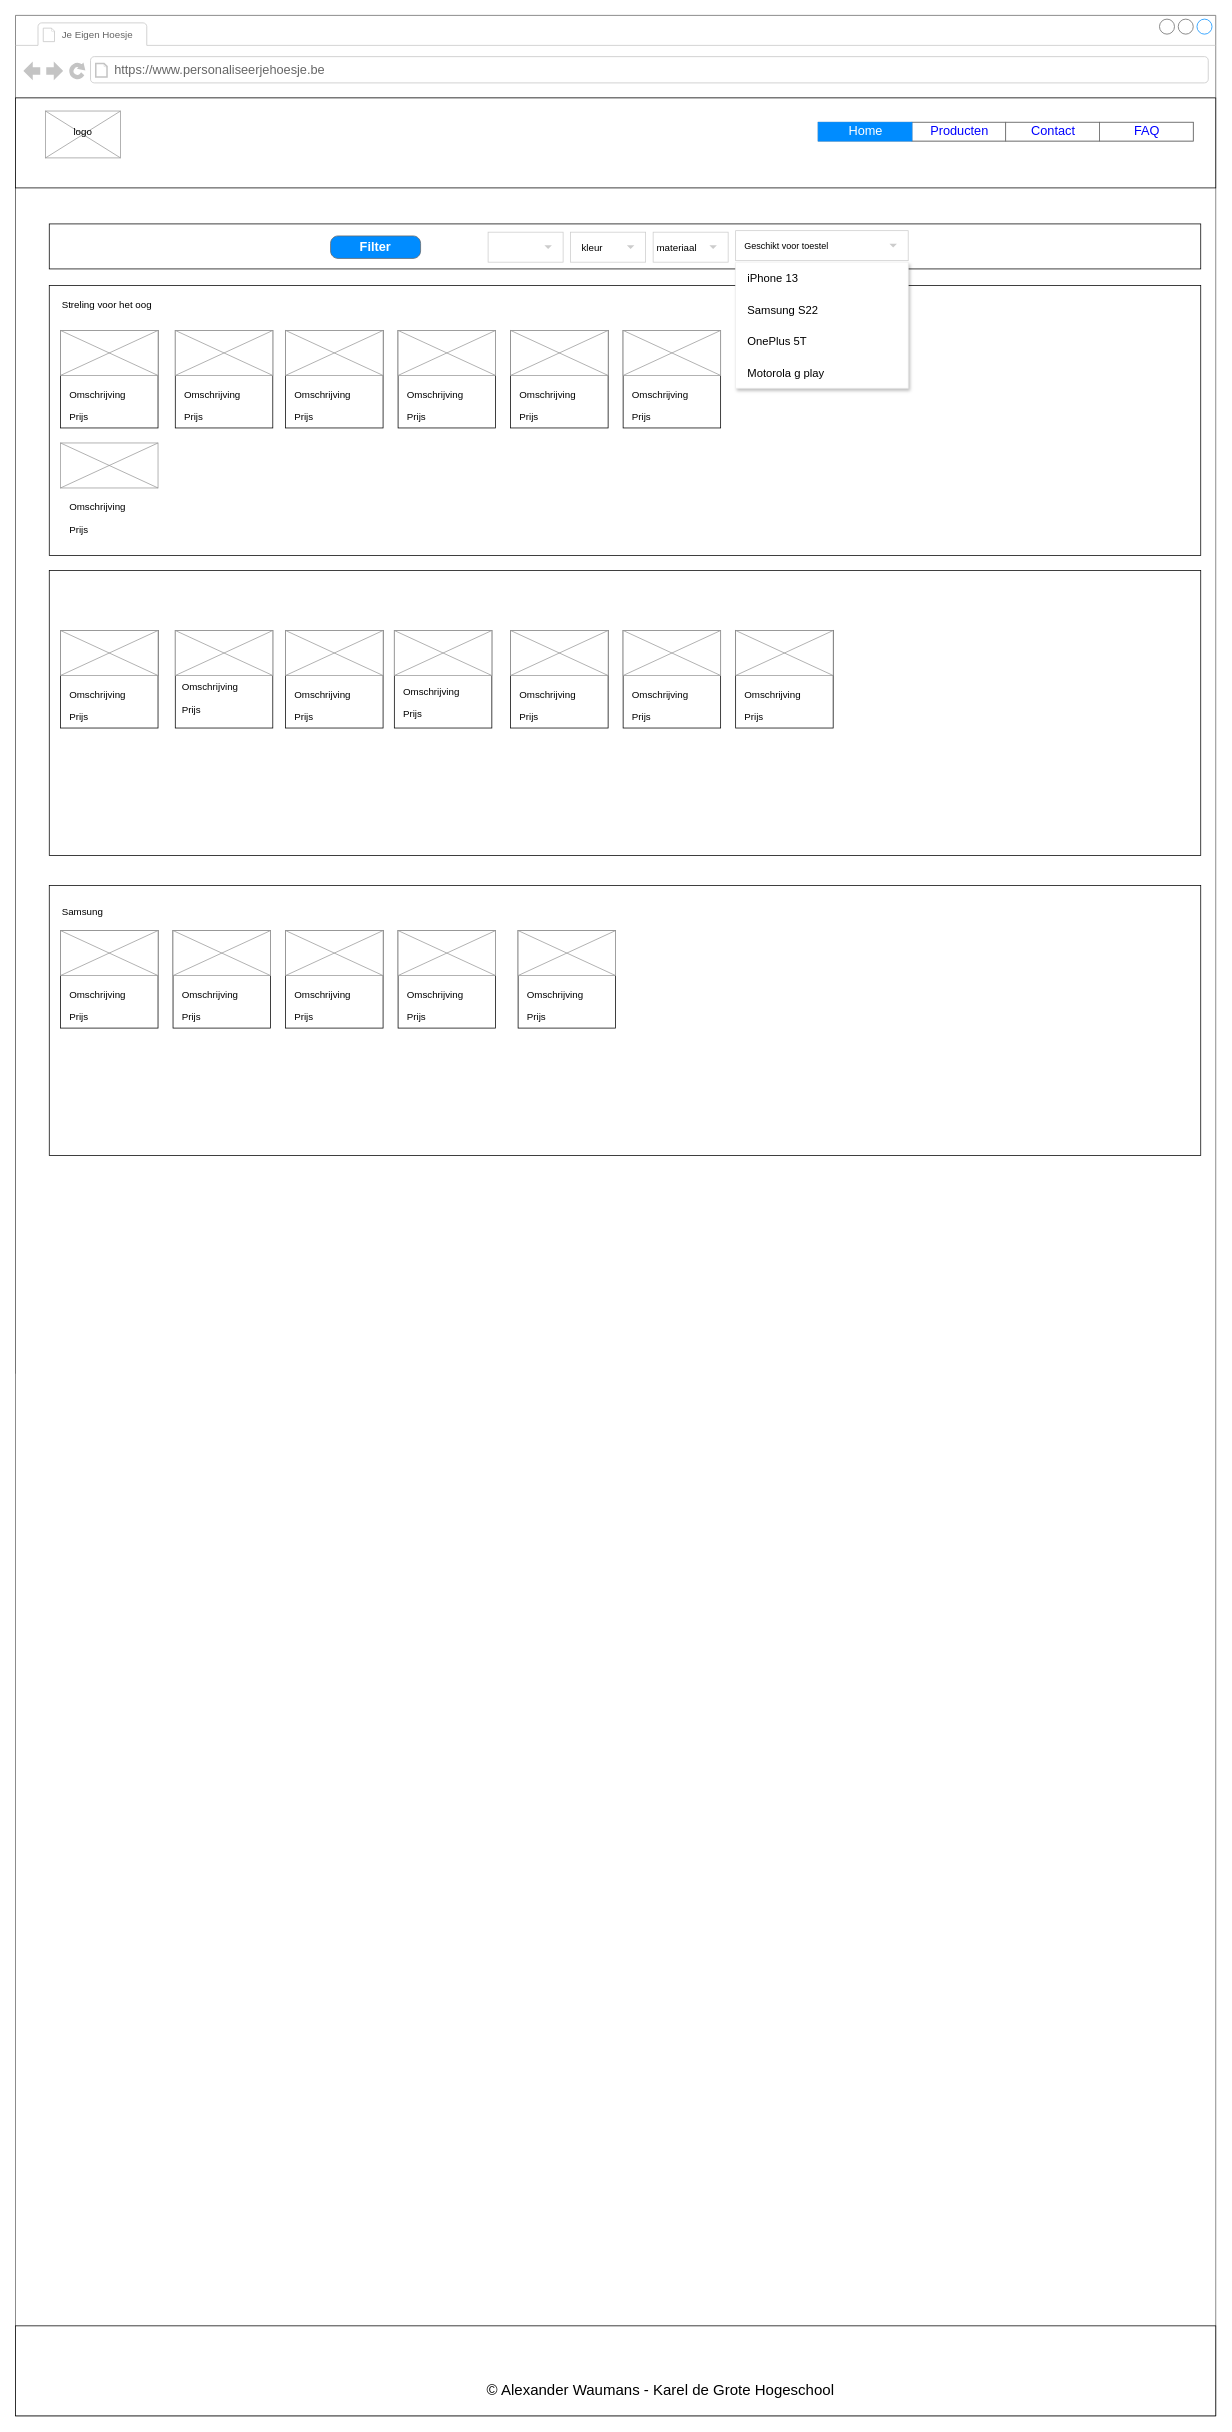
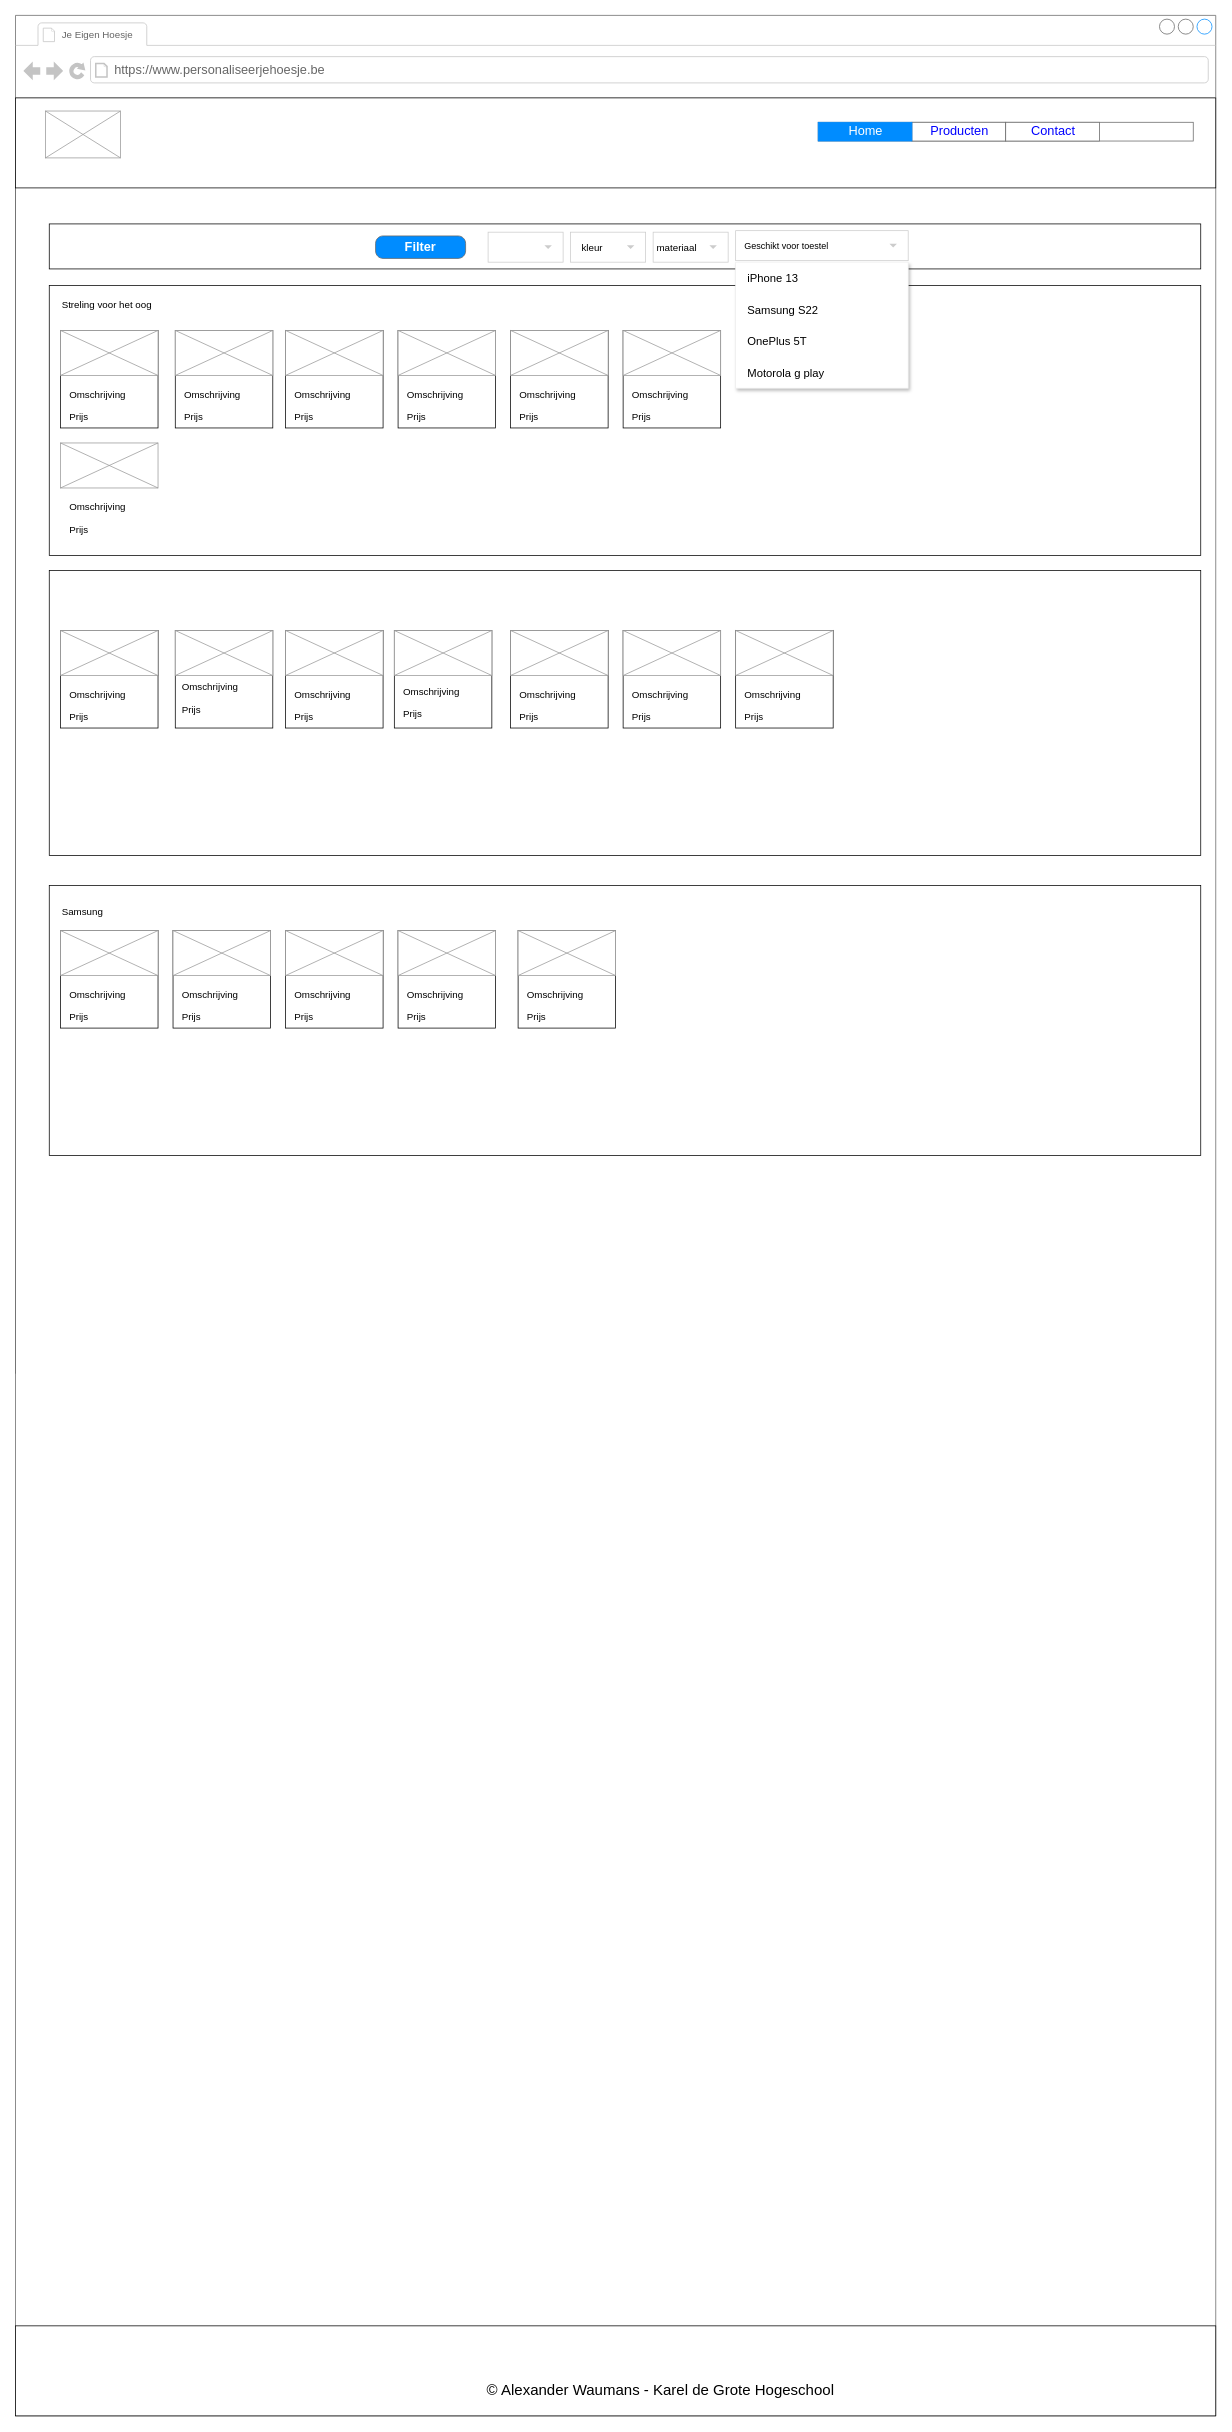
(83, 132) -> none
(1146, 132) -> none
(375, 247) -> (420, 247)
